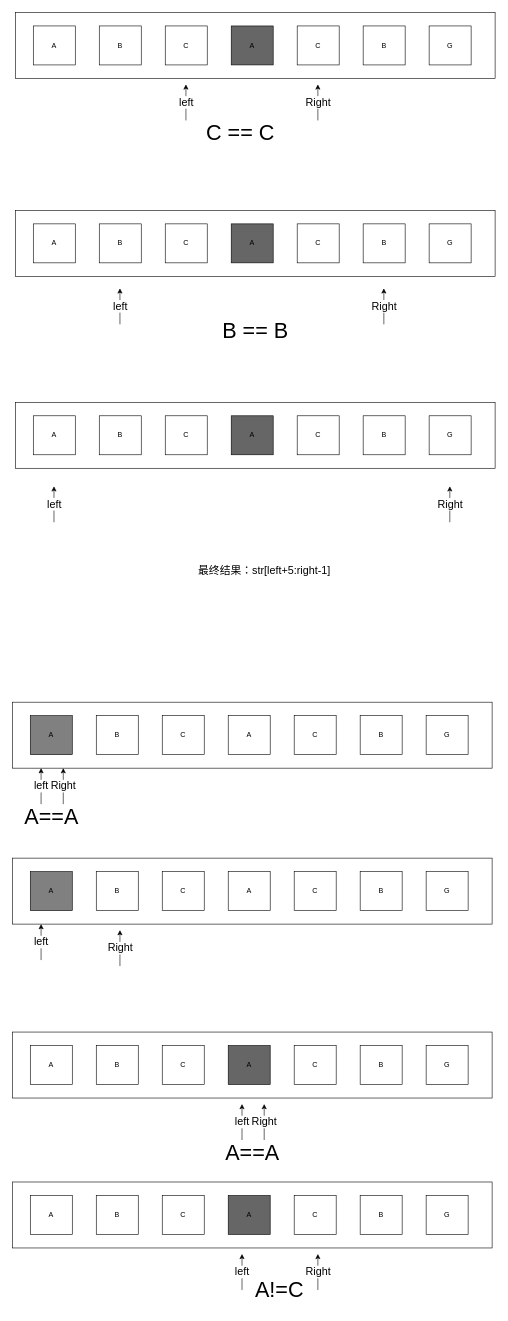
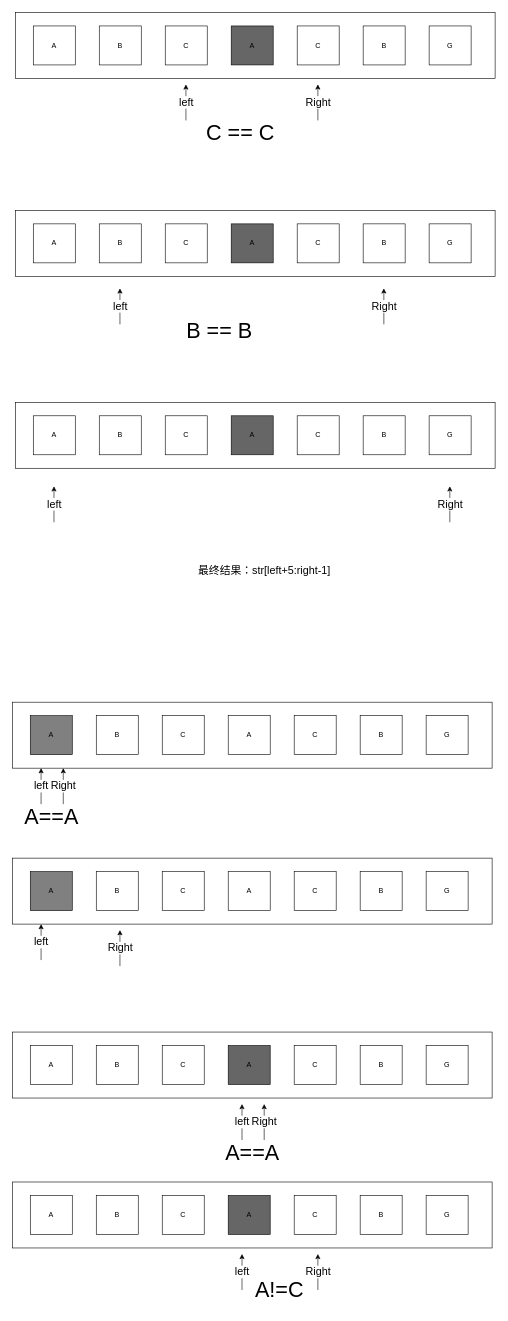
(255, 330) -> (219, 330)
